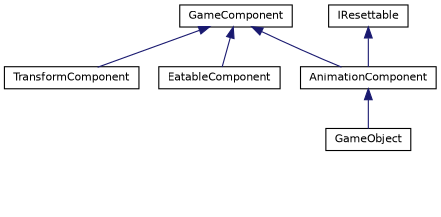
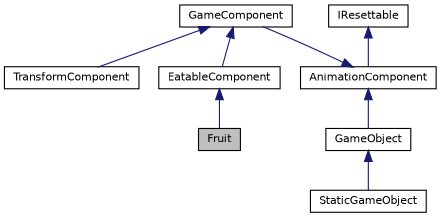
(301, 50) -> (303, 44)
none -> (219, 140)
none -> (368, 201)
